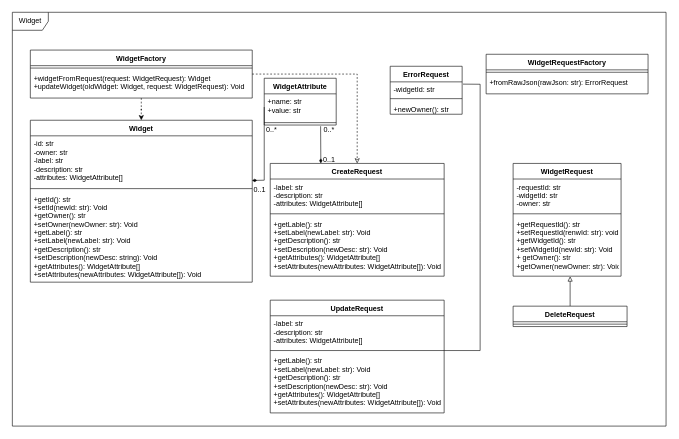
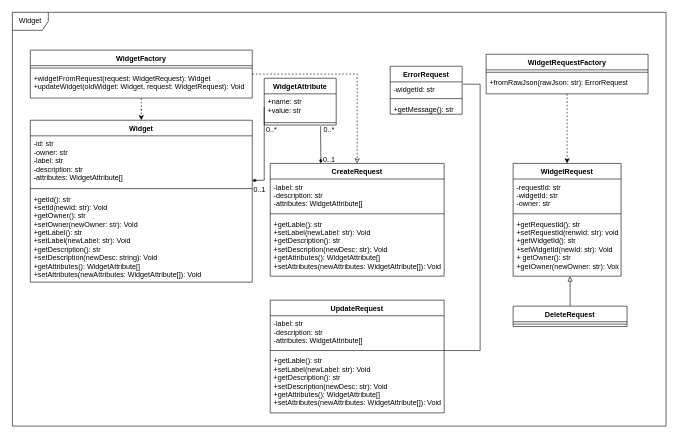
(424, 109) -> (428, 109)
none -> (567, 158)
